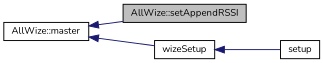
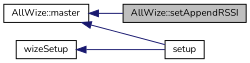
(126, 42) -> (128, 35)
